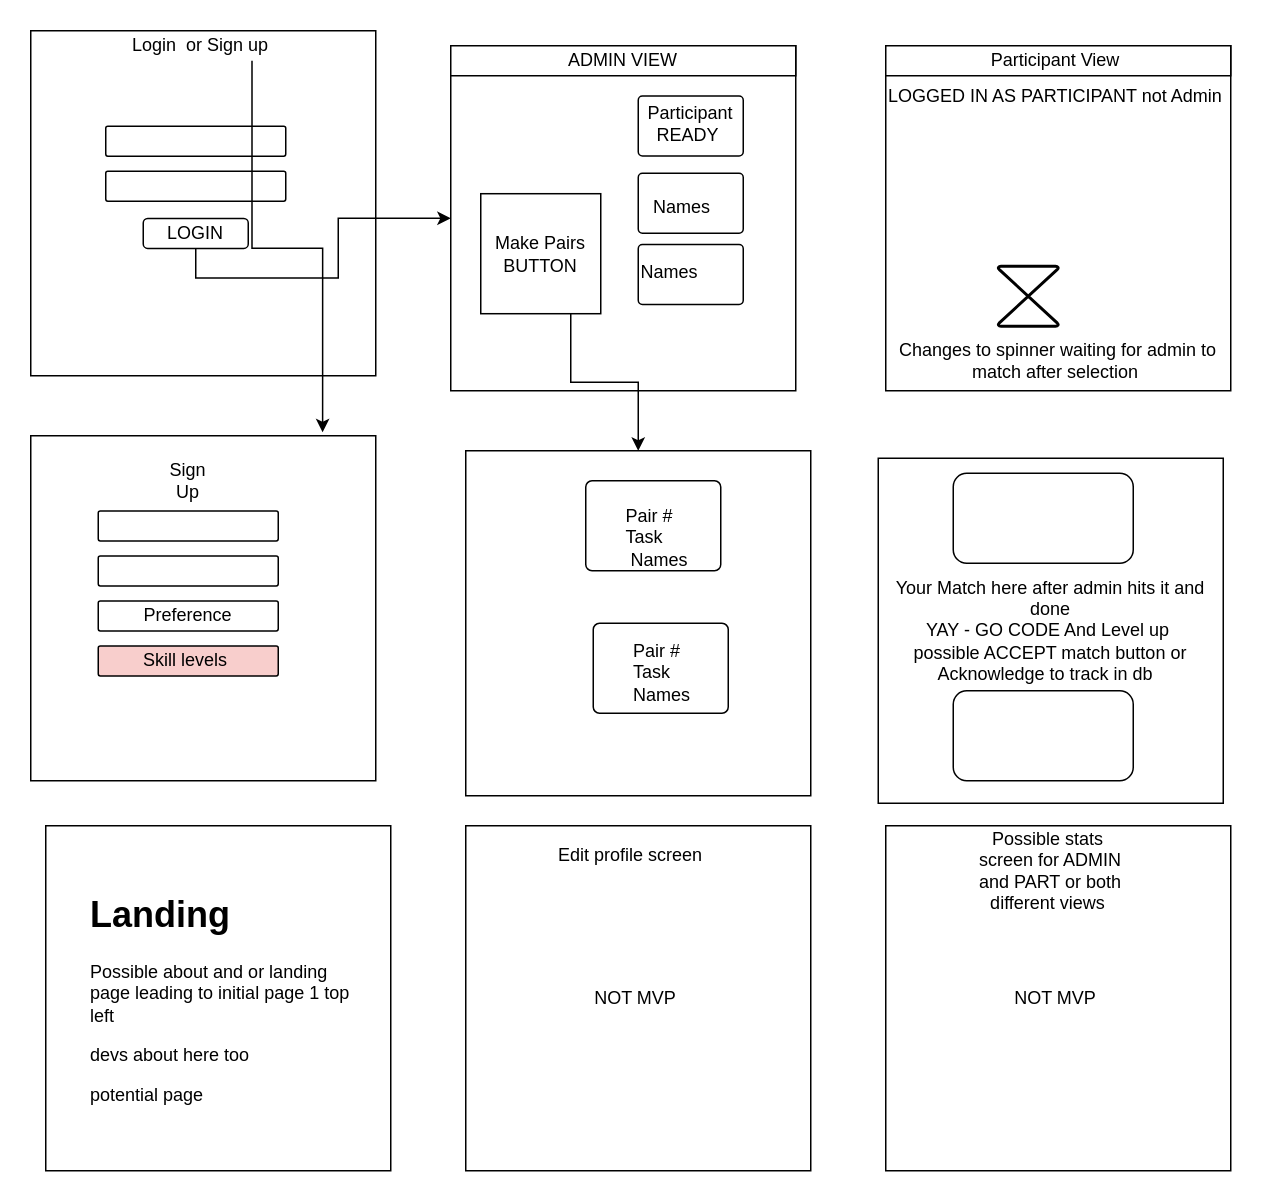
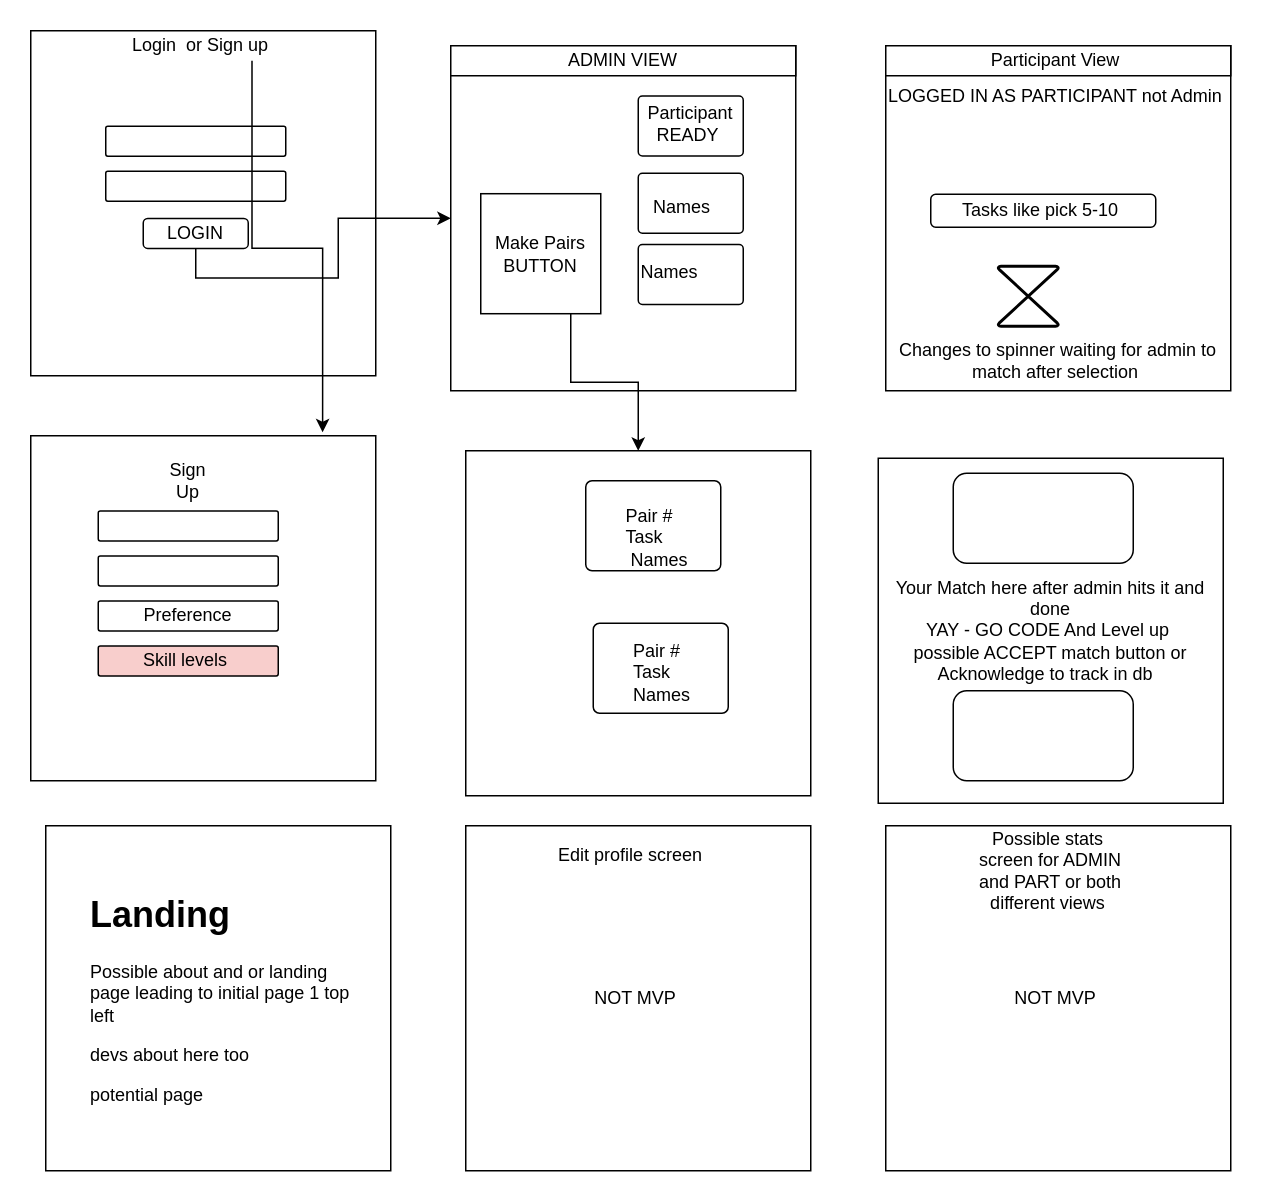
none -> (1043, 211)
